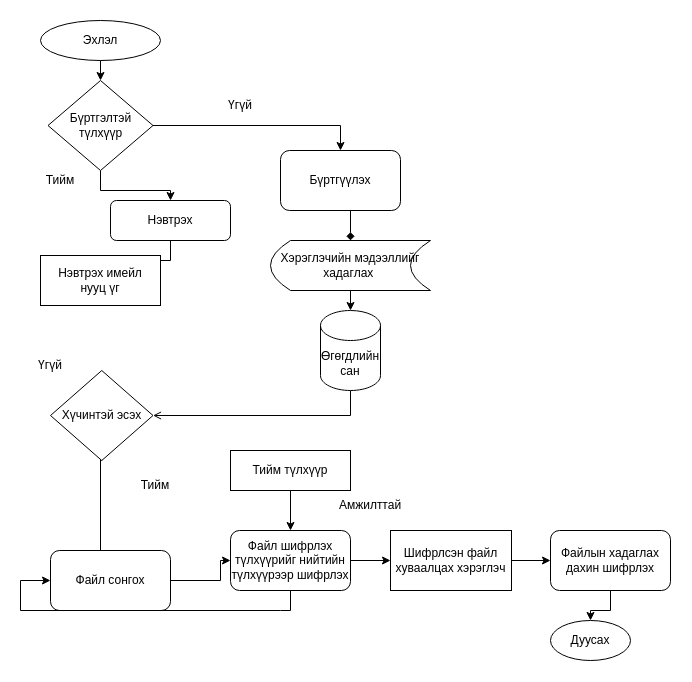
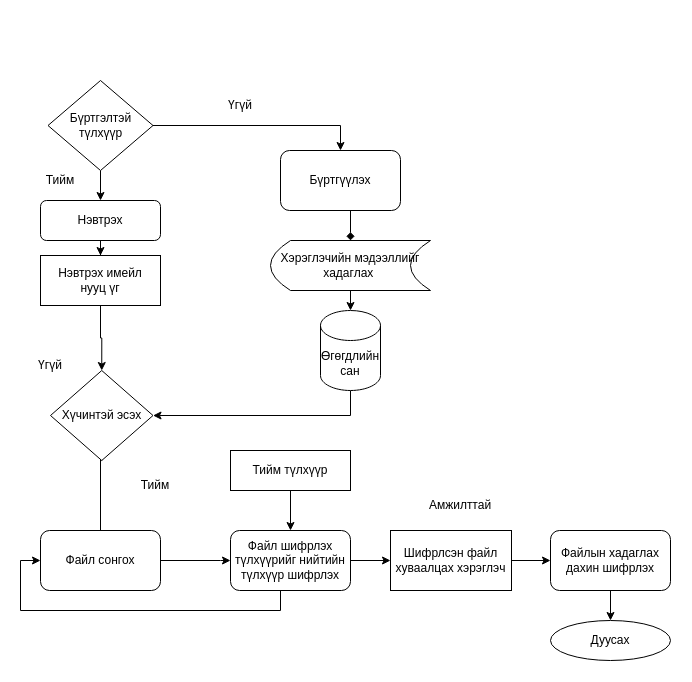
(101, 41) -> none
(101, 67) -> none
(171, 221) -> (101, 221)
none -> (101, 335)
(159, 416) -> (161, 416)
(371, 506) -> (461, 506)
(291, 561) -> (291, 561)
(111, 581) -> (101, 561)
(591, 641) -> (611, 641)
